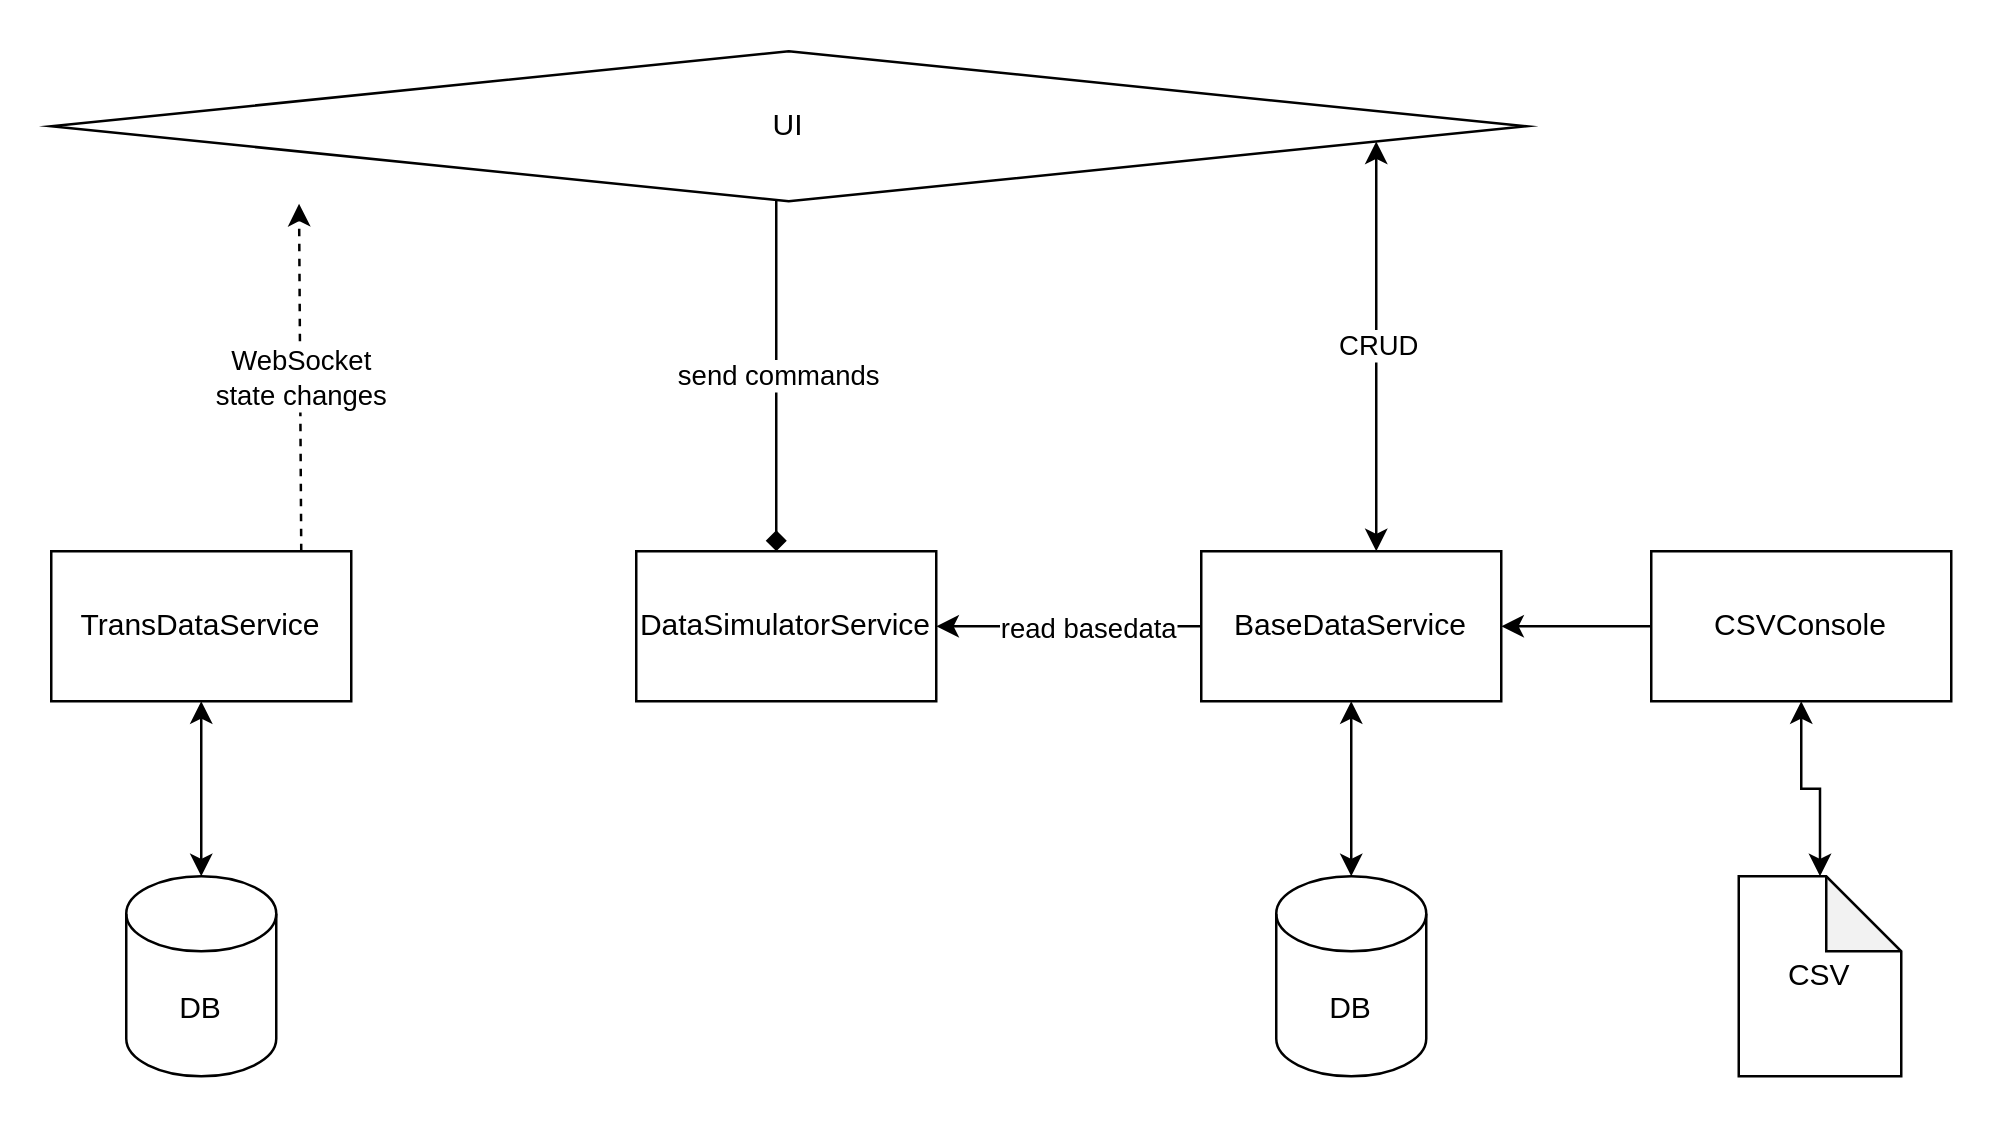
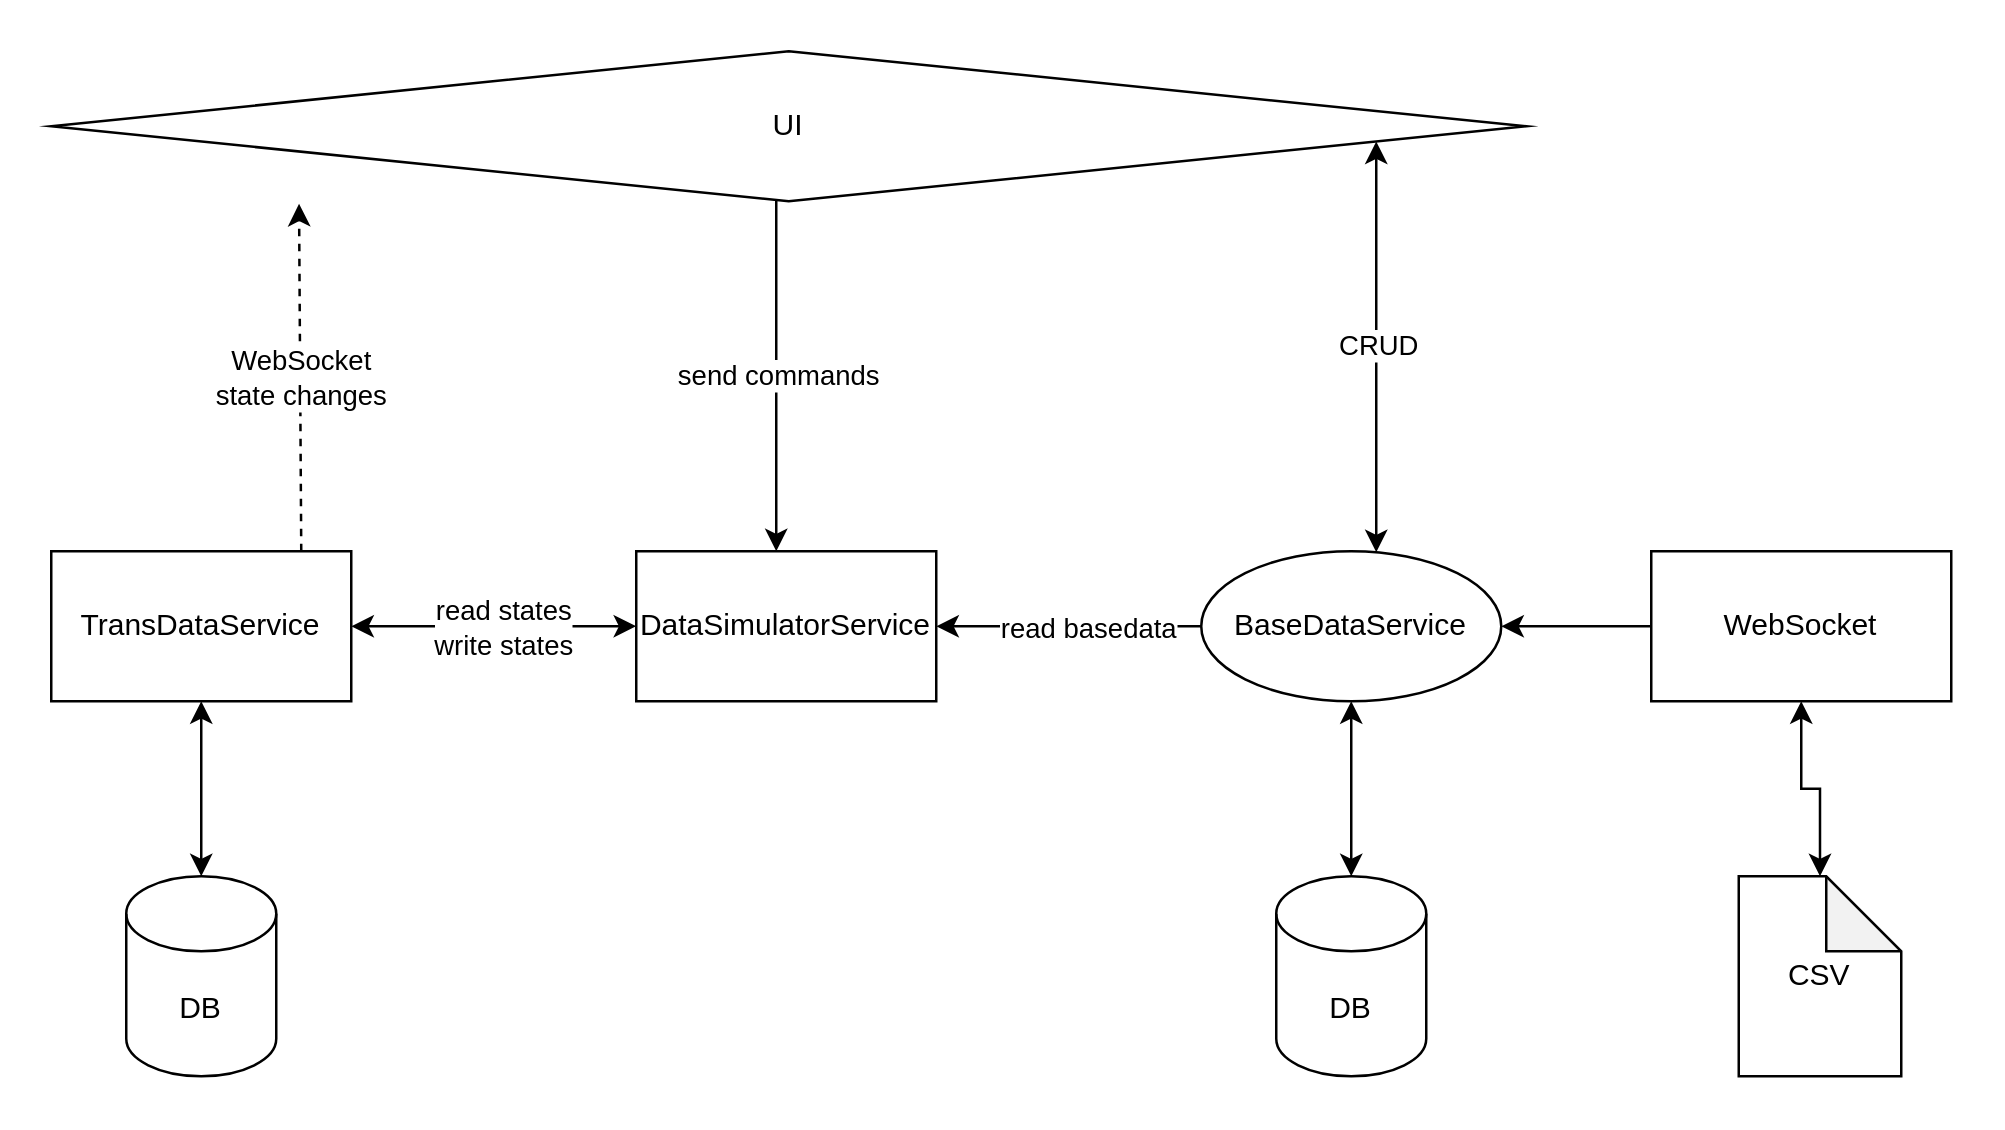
(776, 531) -> (776, 532)
none -> (402, 626)
(1351, 626) -> (1351, 626)
(1801, 626) -> (1801, 626)
